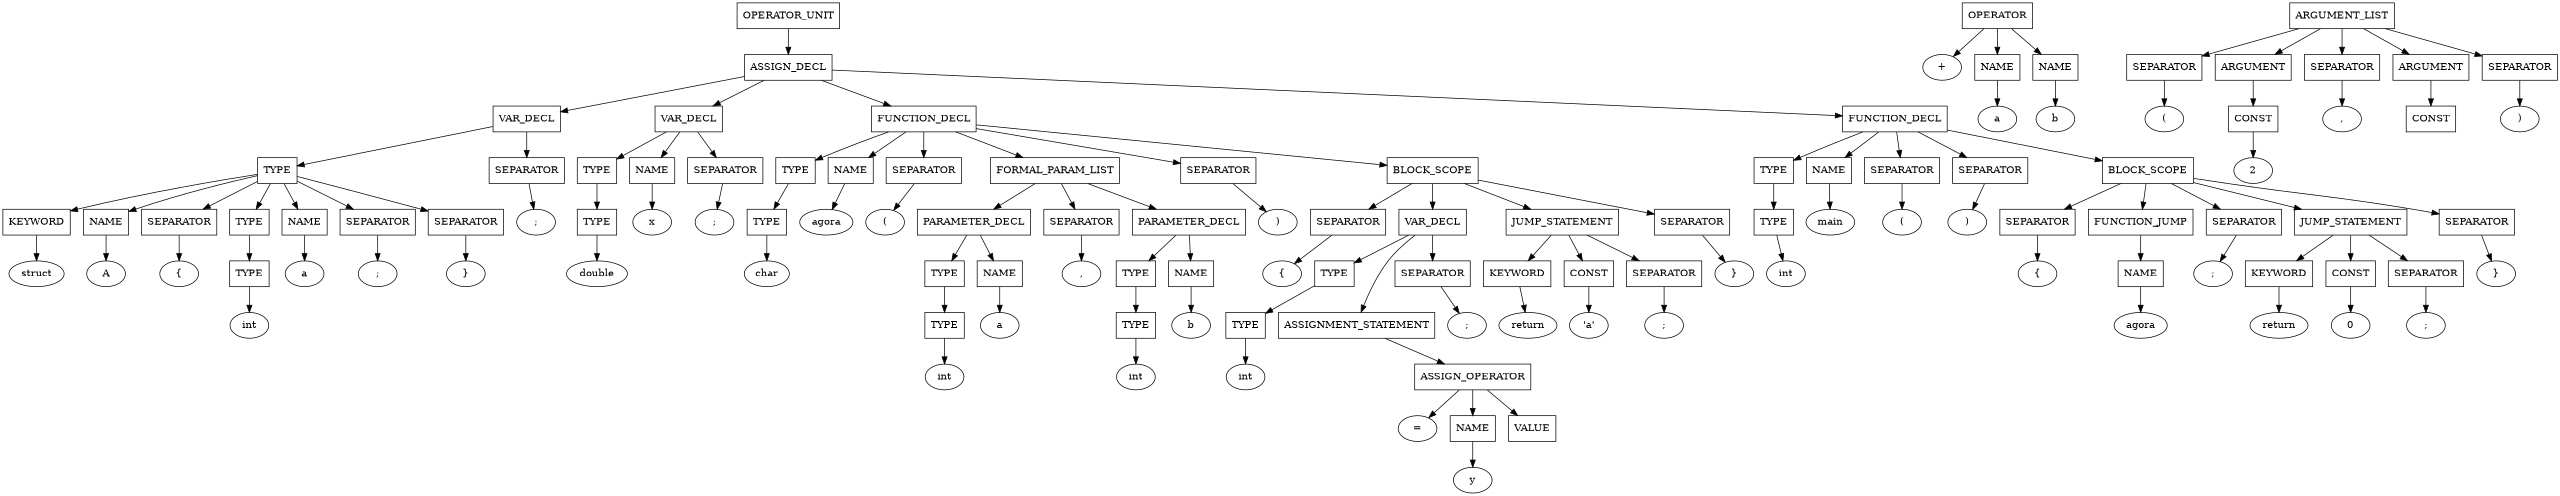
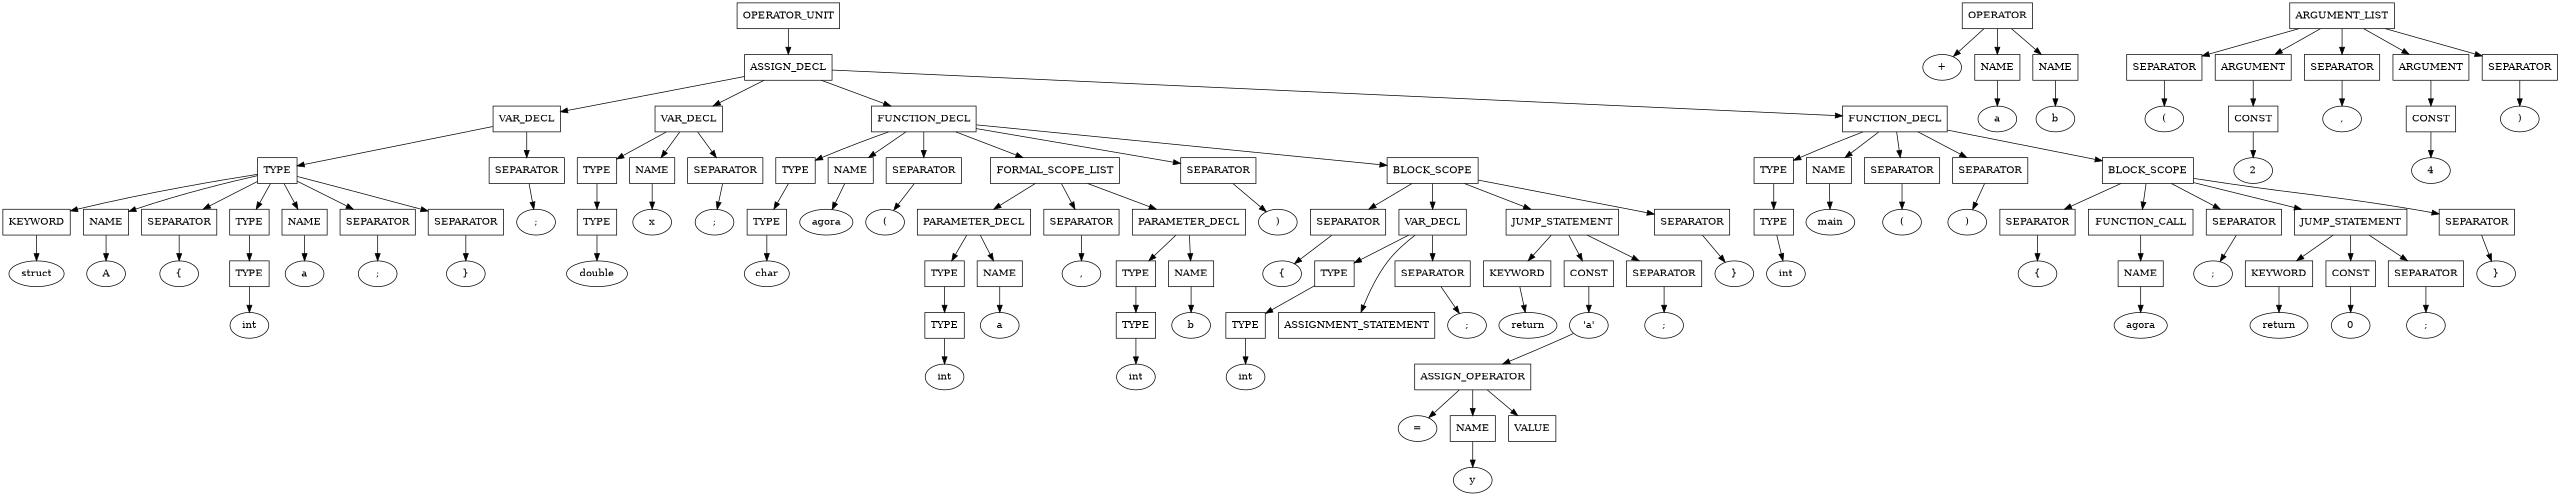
(1055, 171) -> (1055, 171)
none -> (2431, 171)
(2141, 222) -> (2141, 222)
(1411, 350) -> (1542, 348)
